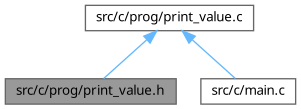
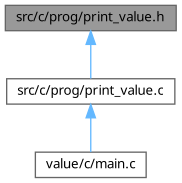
(125, 59) -> (91, 62)
(248, 91) -> (91, 165)
